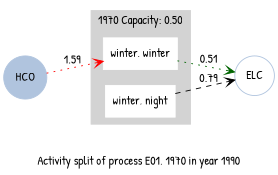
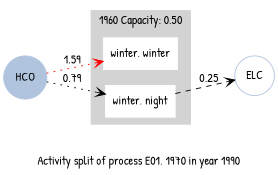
(141, 21) -> (141, 21)
(202, 66) -> none
(209, 79) -> (209, 79)
none -> (72, 87)
